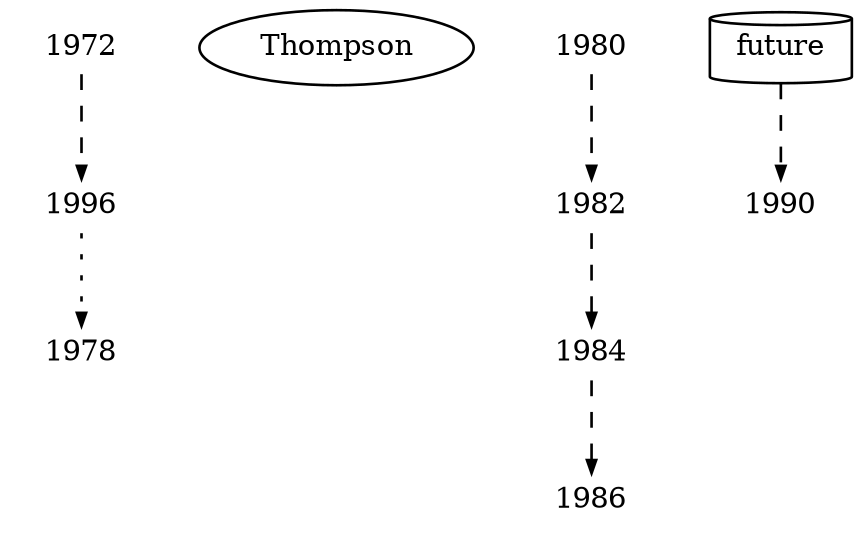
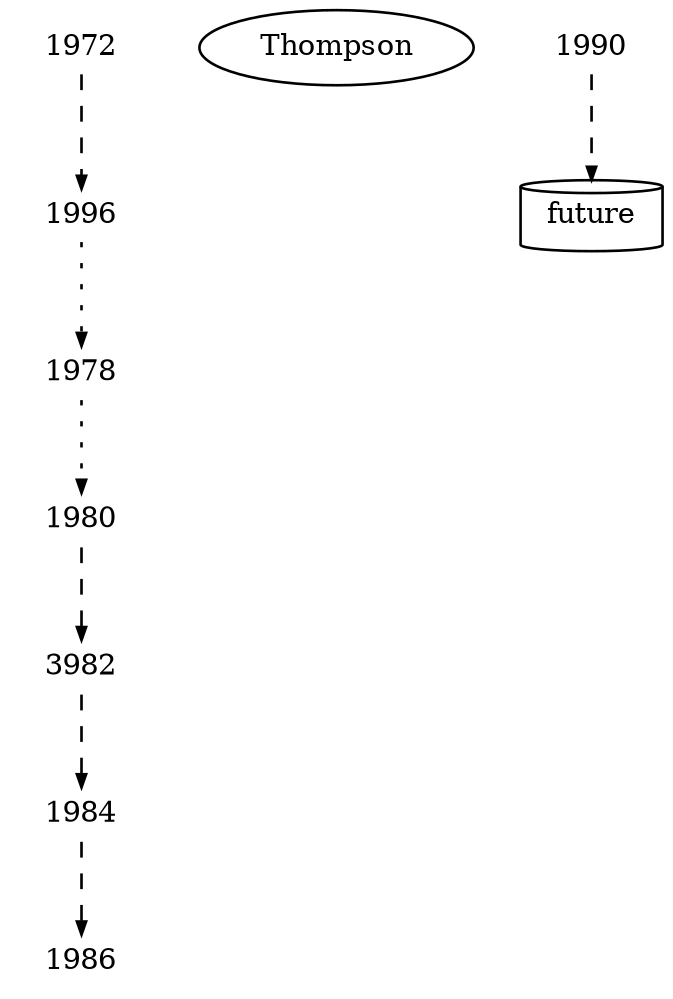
(781, 124) -> (592, 121)
(592, 206) -> (82, 667)
none -> (82, 440)
